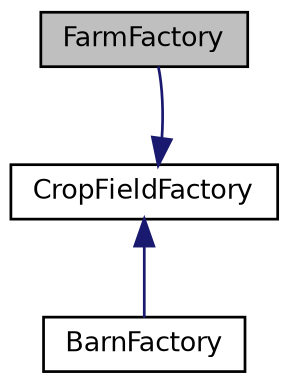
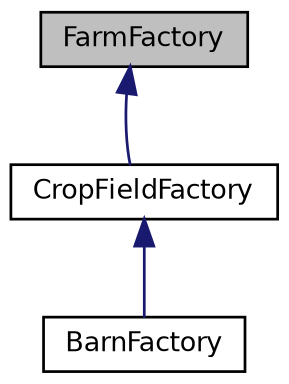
(162, 102) -> (126, 130)
